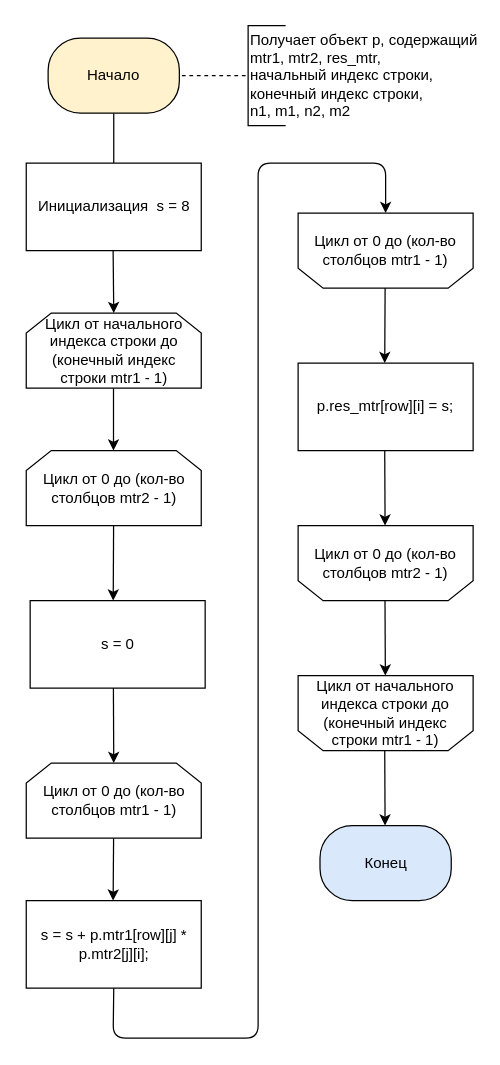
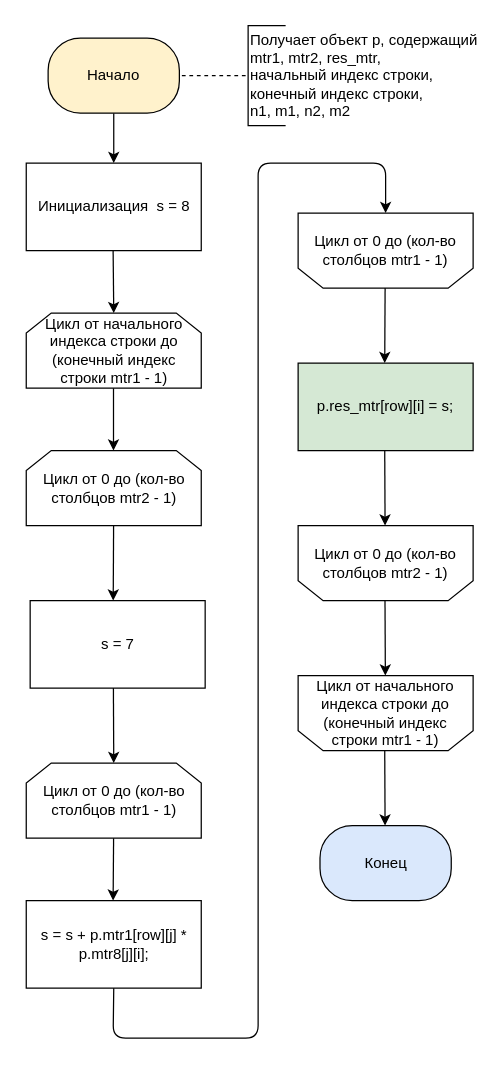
(114, 156) -> (114, 153)
(386, 407) -> (386, 407)
(118, 644) -> (118, 644)
(114, 944) -> (114, 944)
